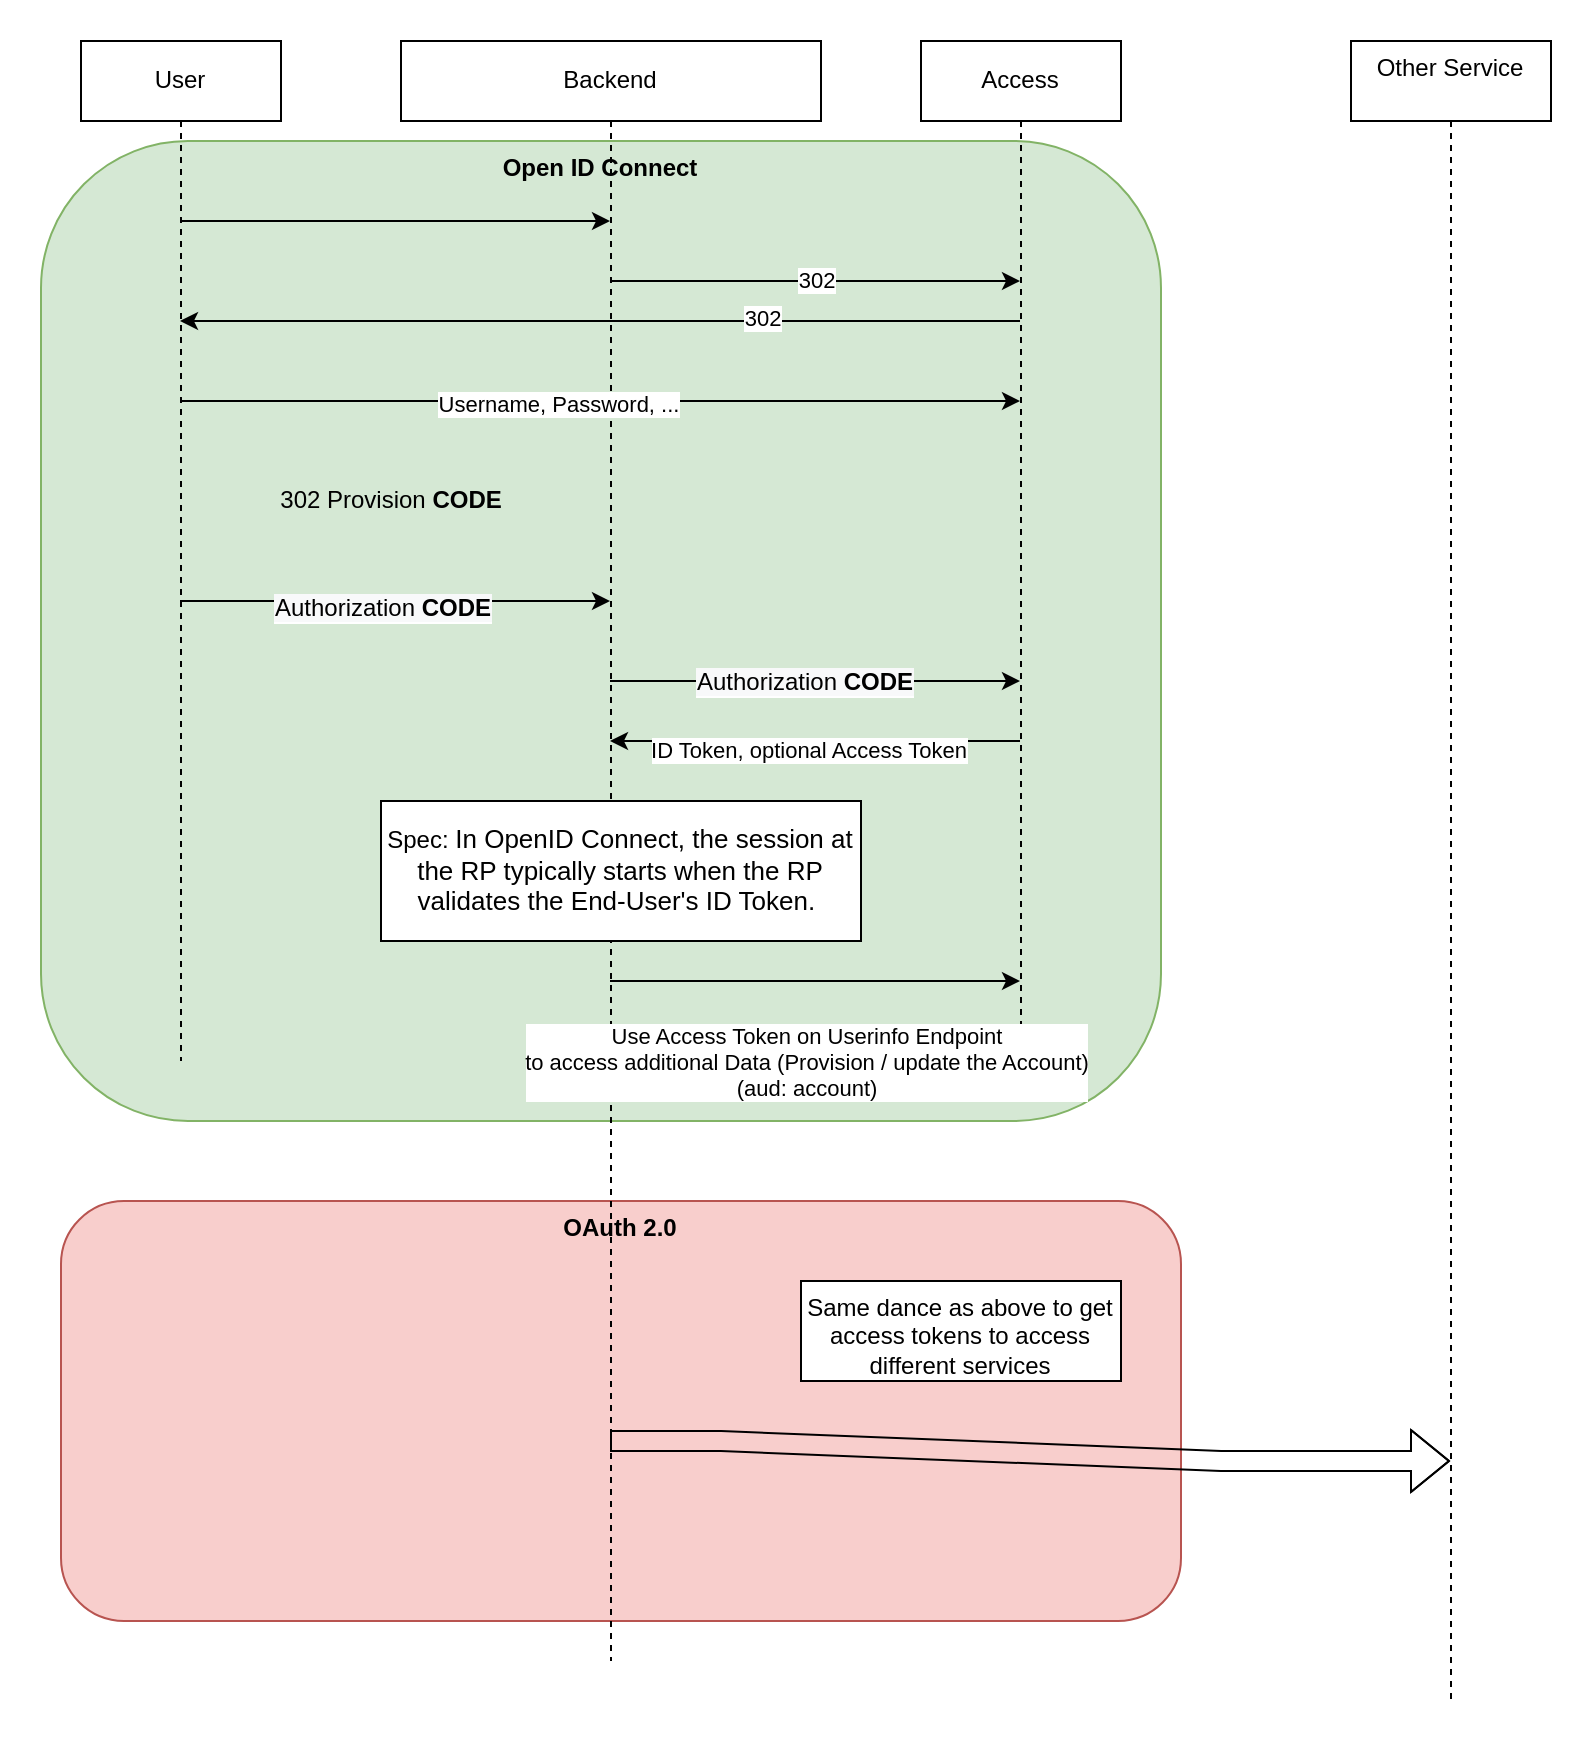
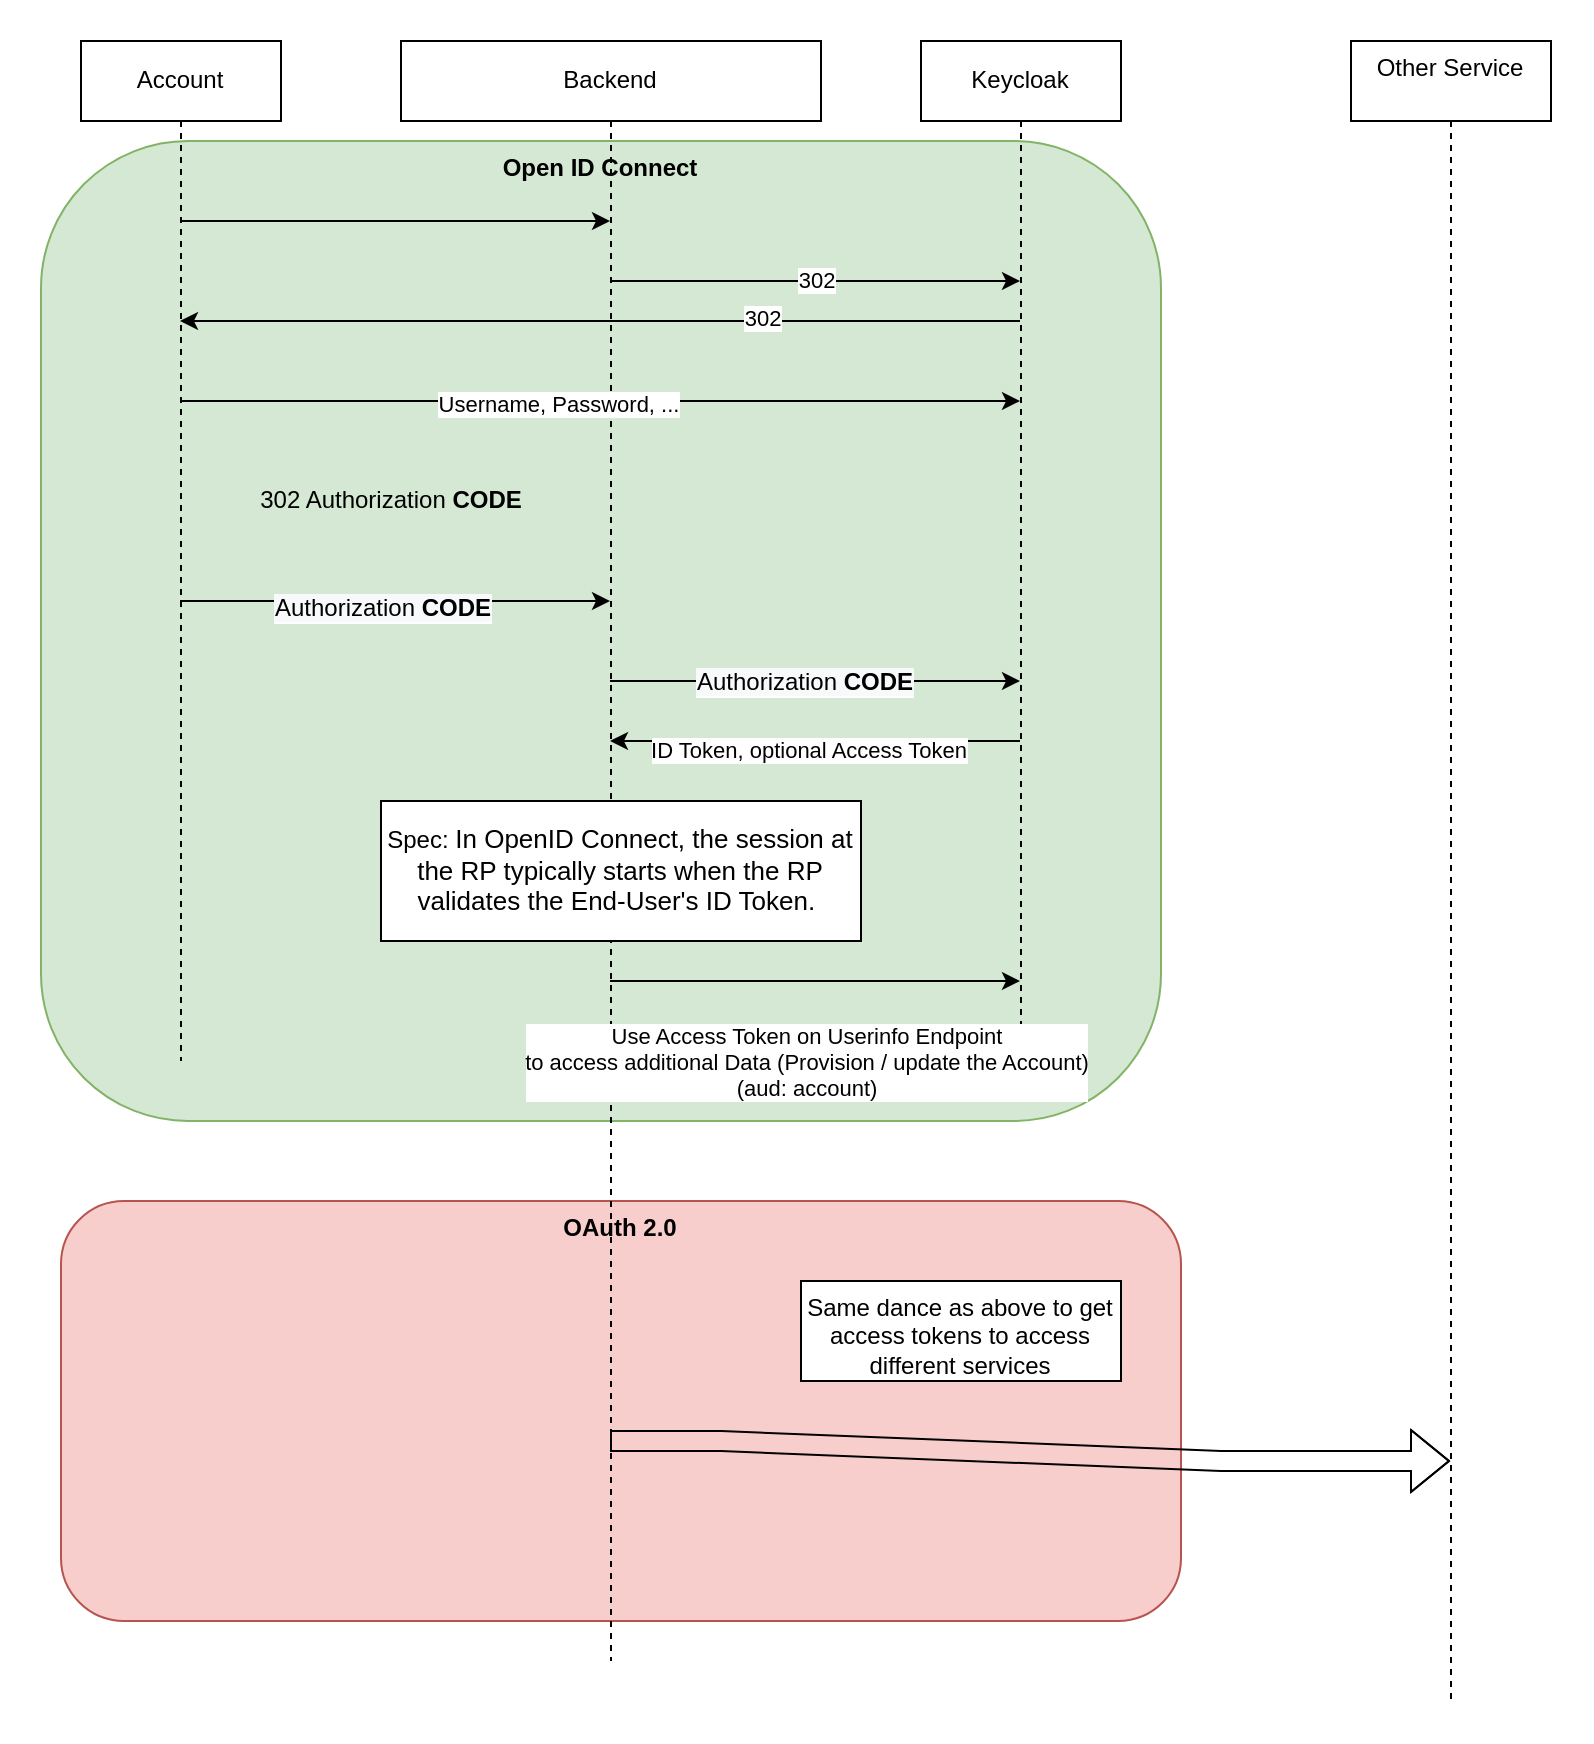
(181, 81) -> (181, 81)
(1021, 81) -> (1021, 81)
(392, 501) -> (392, 501)
